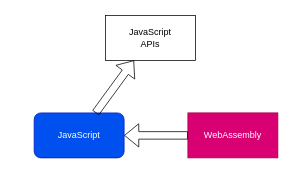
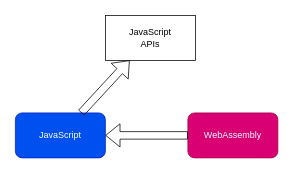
(79, 135) -> (60, 135)
(233, 135) -> (233, 135)
